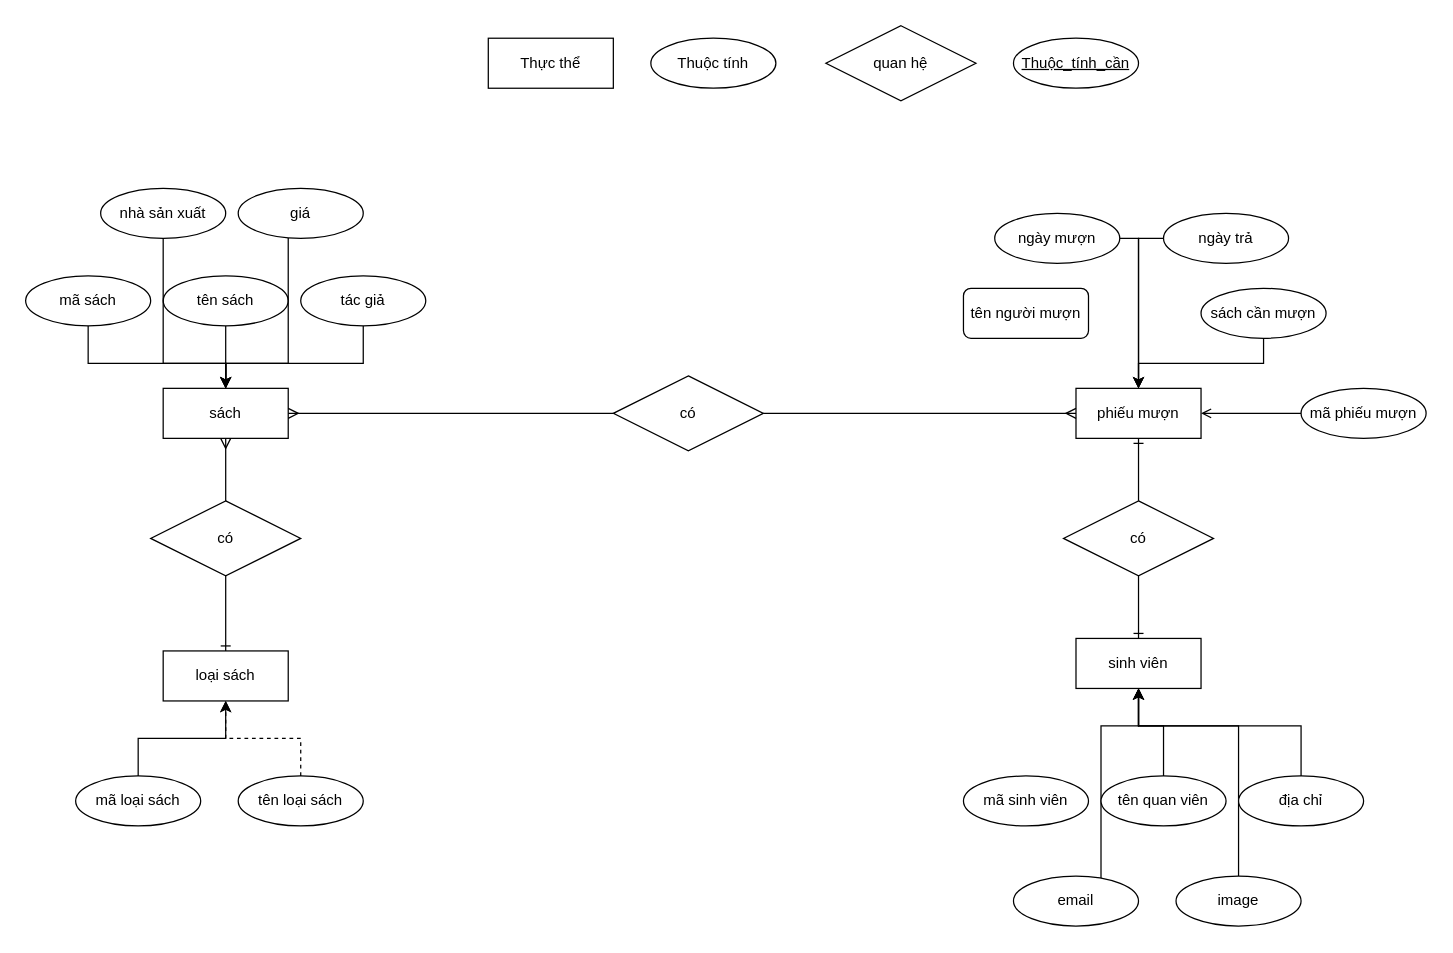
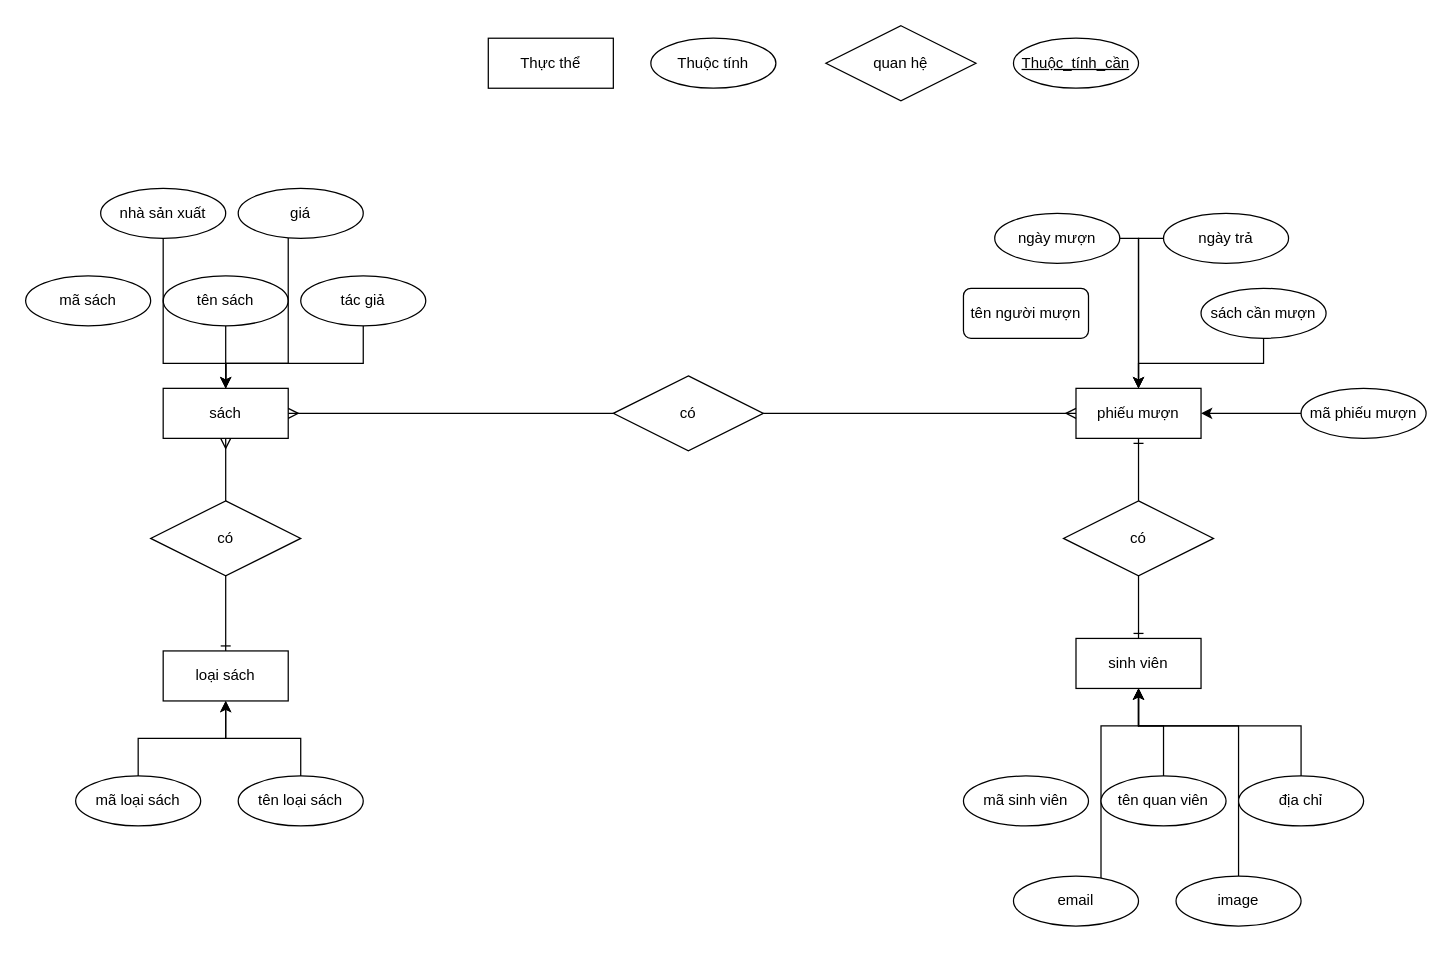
(106, 363) -> none
(1208, 413) -> (1211, 413)
(281, 738) -> (281, 738)
